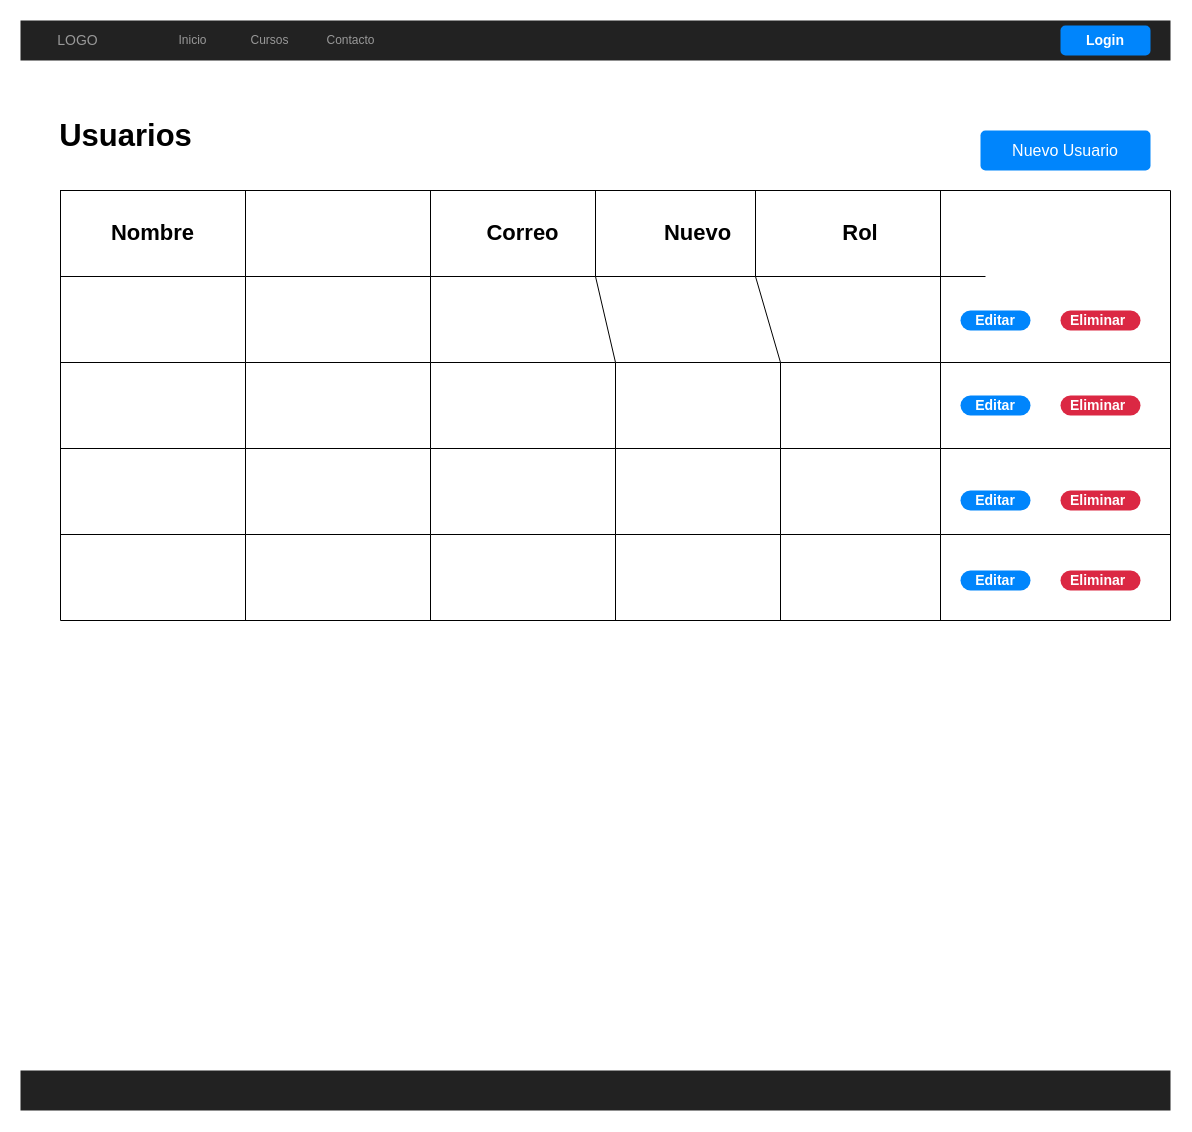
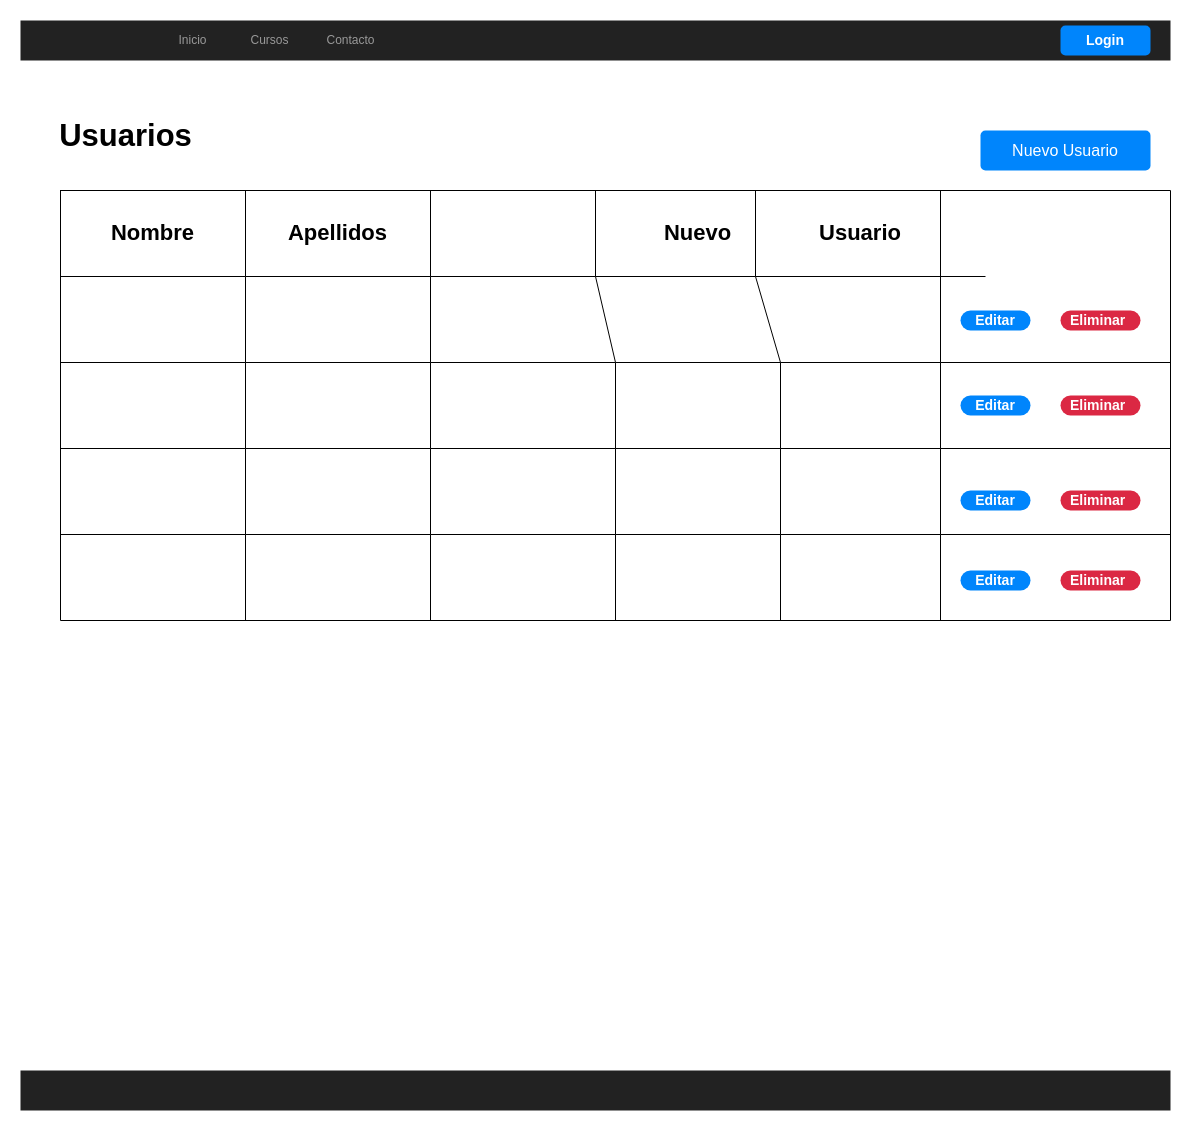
(78, 41) -> none
none -> (338, 234)
(523, 234) -> none
(861, 234) -> (861, 234)
